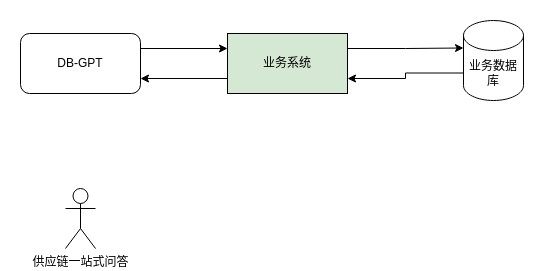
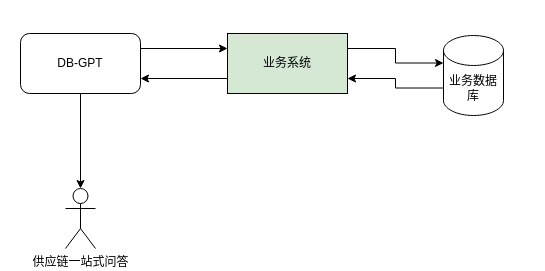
(494, 61) -> (474, 76)
none -> (81, 138)
